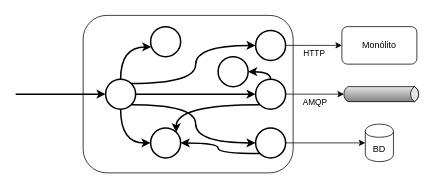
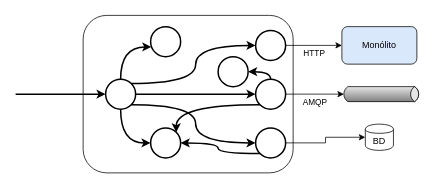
(379, 45) -> (379, 45)
(379, 143) -> (379, 137)
